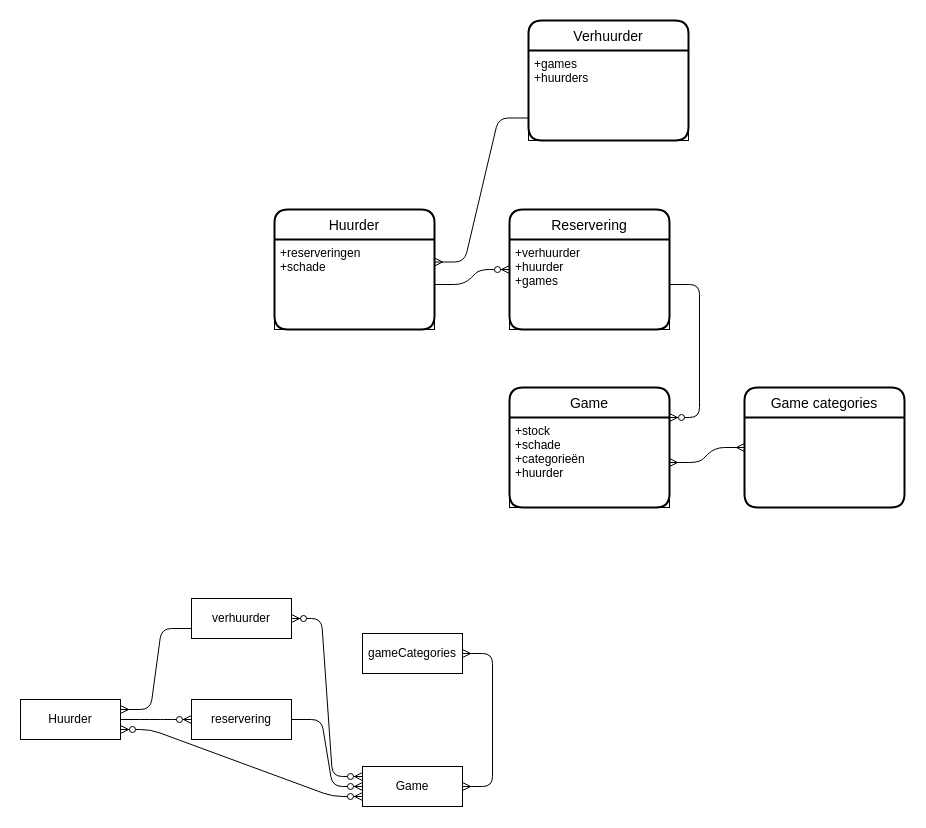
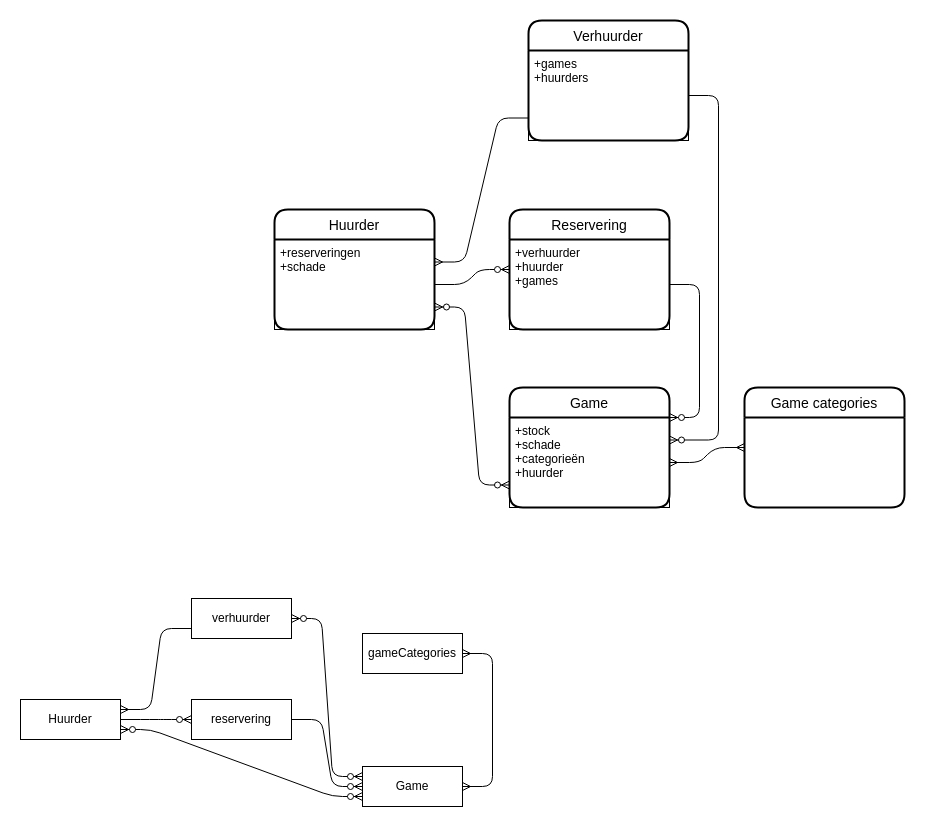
none -> (719, 277)
none -> (472, 395)
